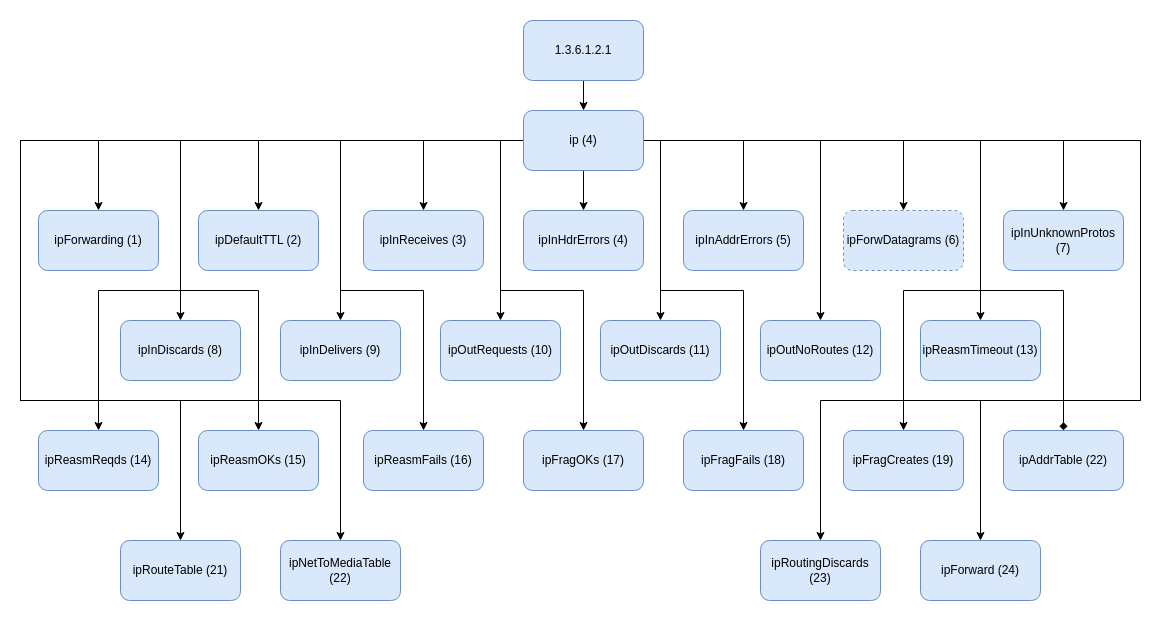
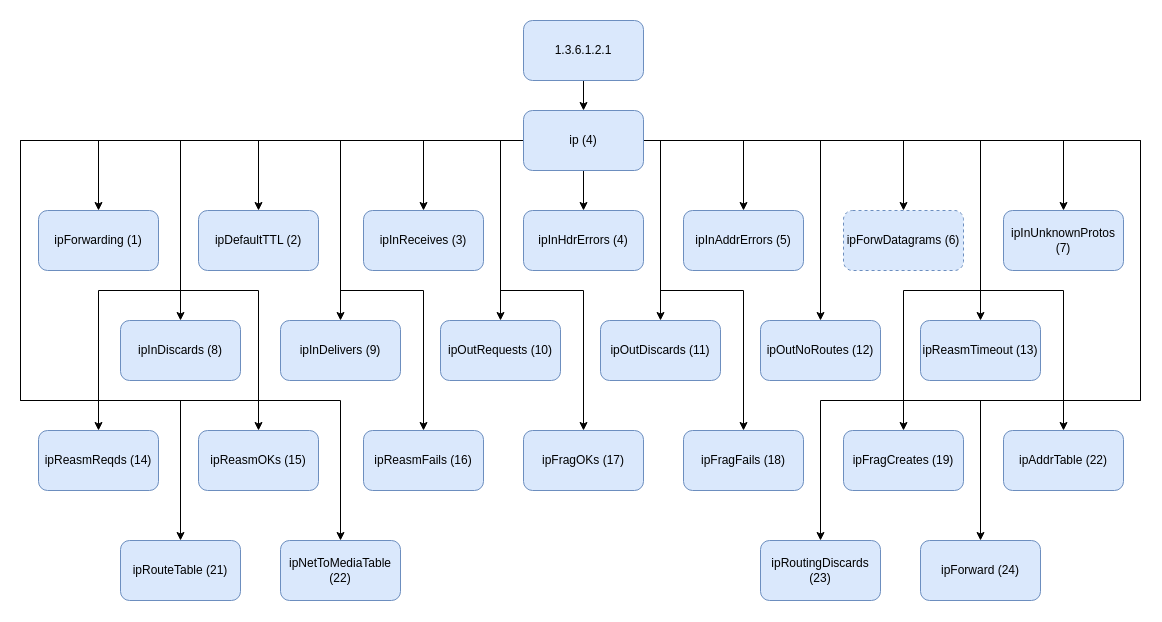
(1064, 421) -> (1064, 422)
